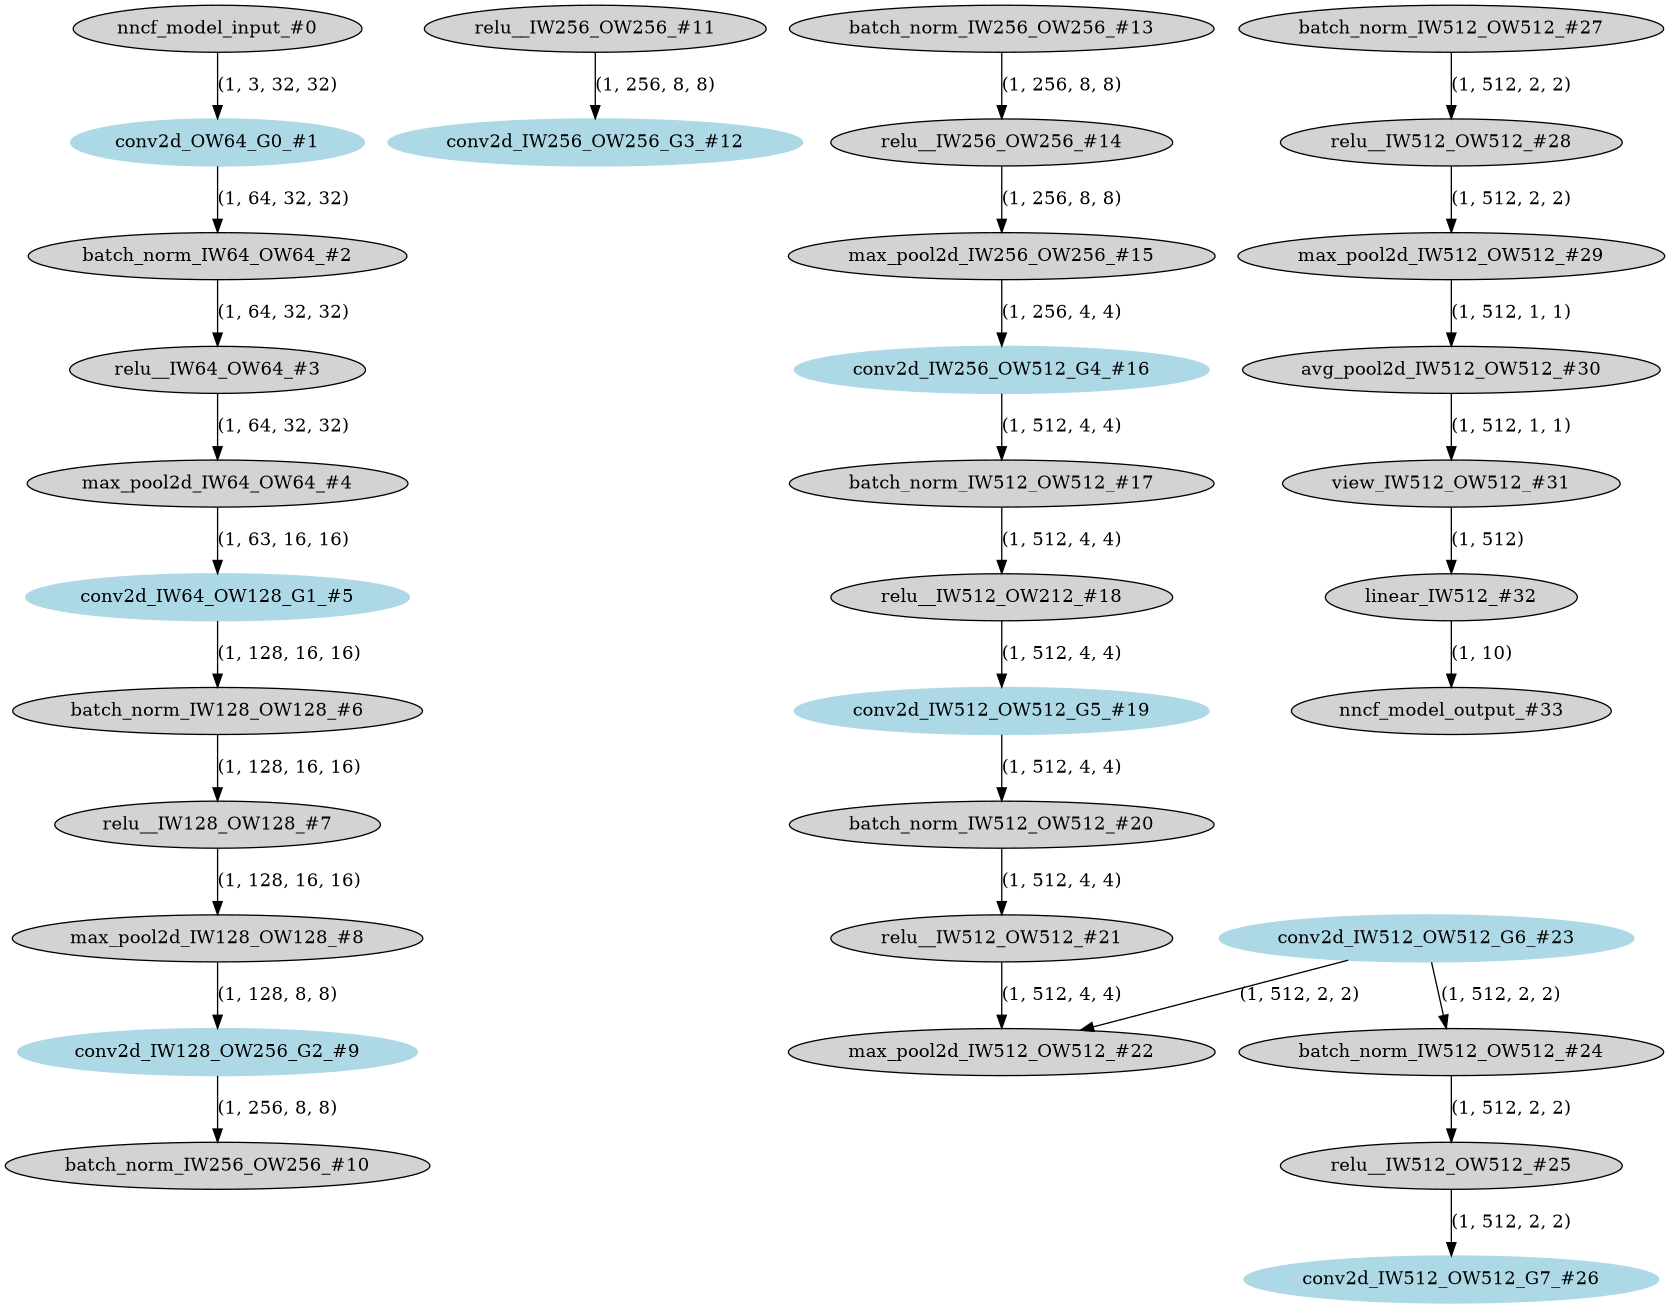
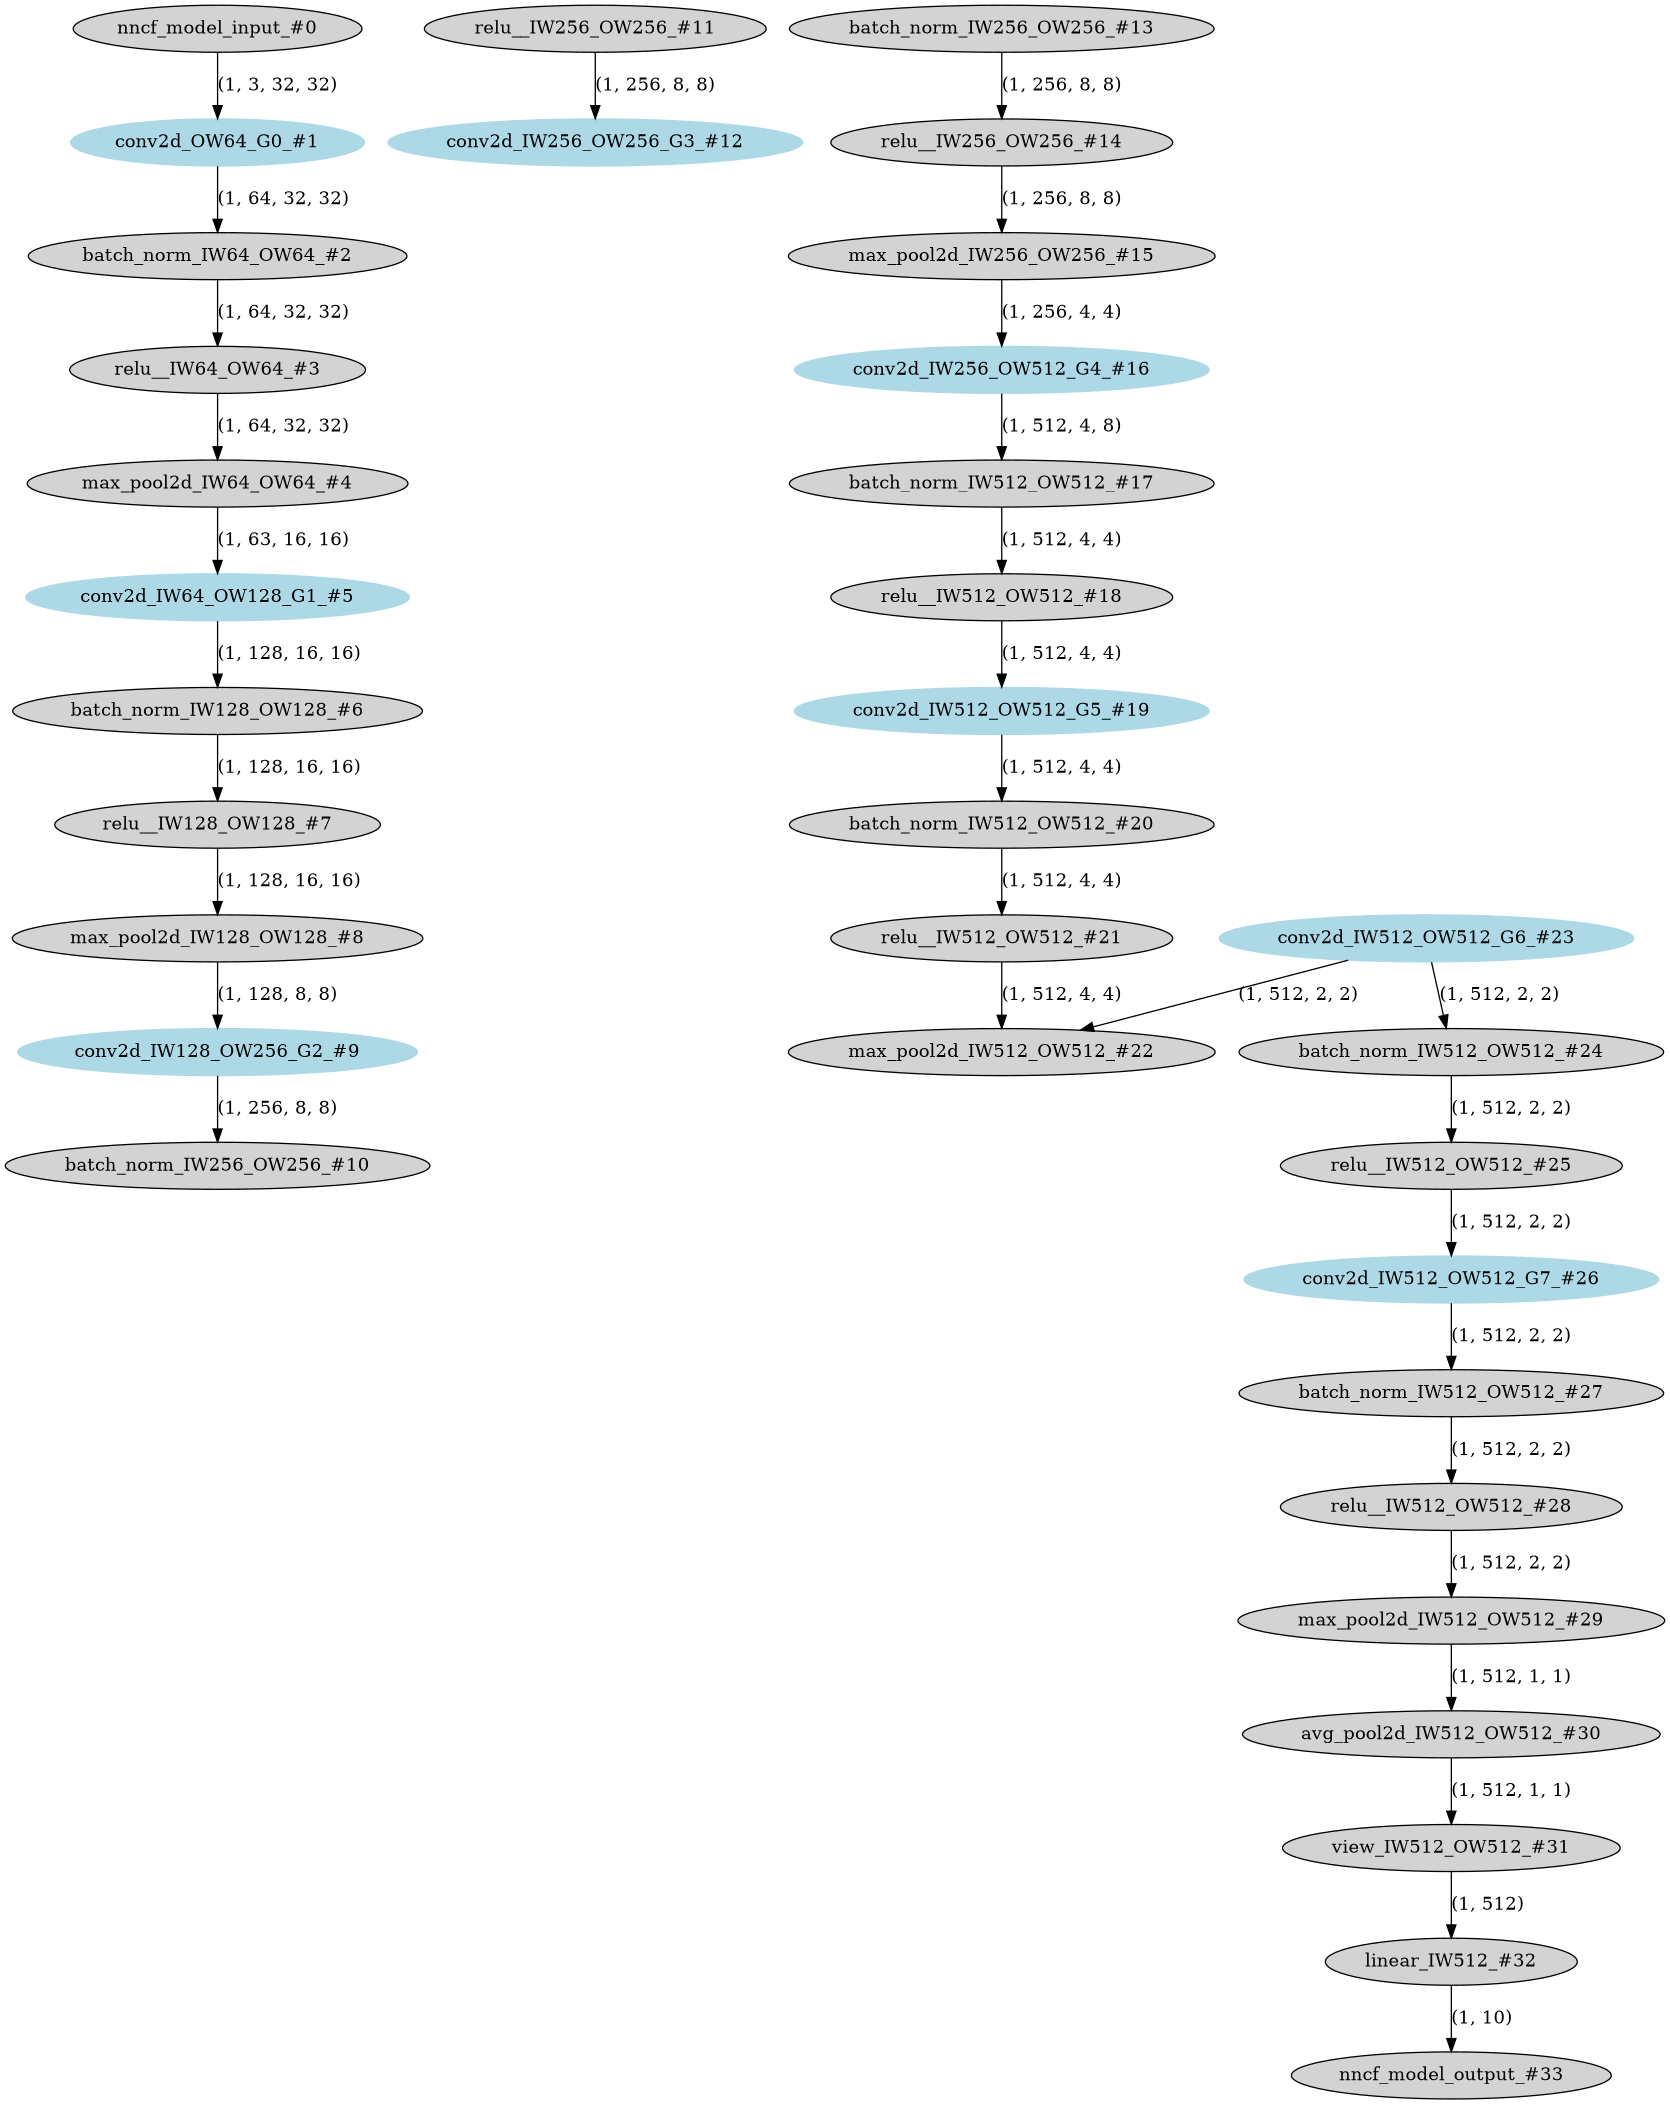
(1062, 427) -> (1062, 427)
(1002, 597) -> (1002, 597)
none -> (1451, 1330)
